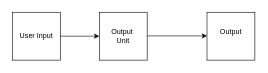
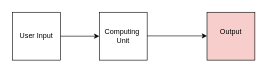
(123, 36) -> (123, 36)
(231, 36) -> (231, 36)
